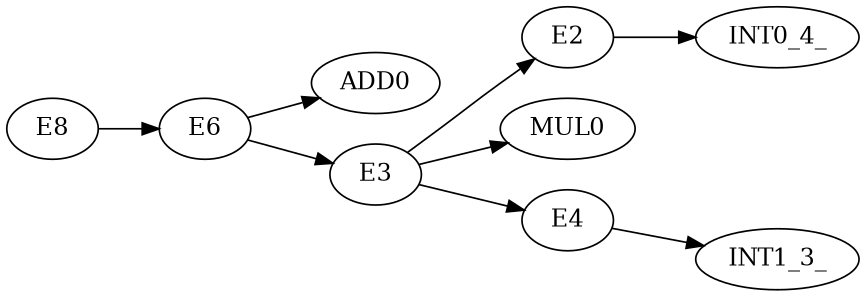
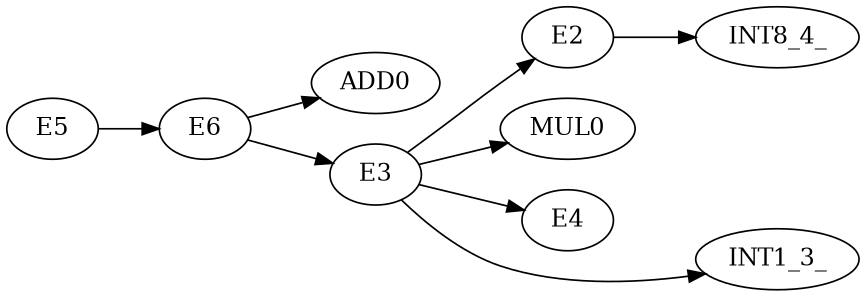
(777, 37) -> (777, 37)
(53, 129) -> (53, 129)
(650, 235) -> (534, 274)
